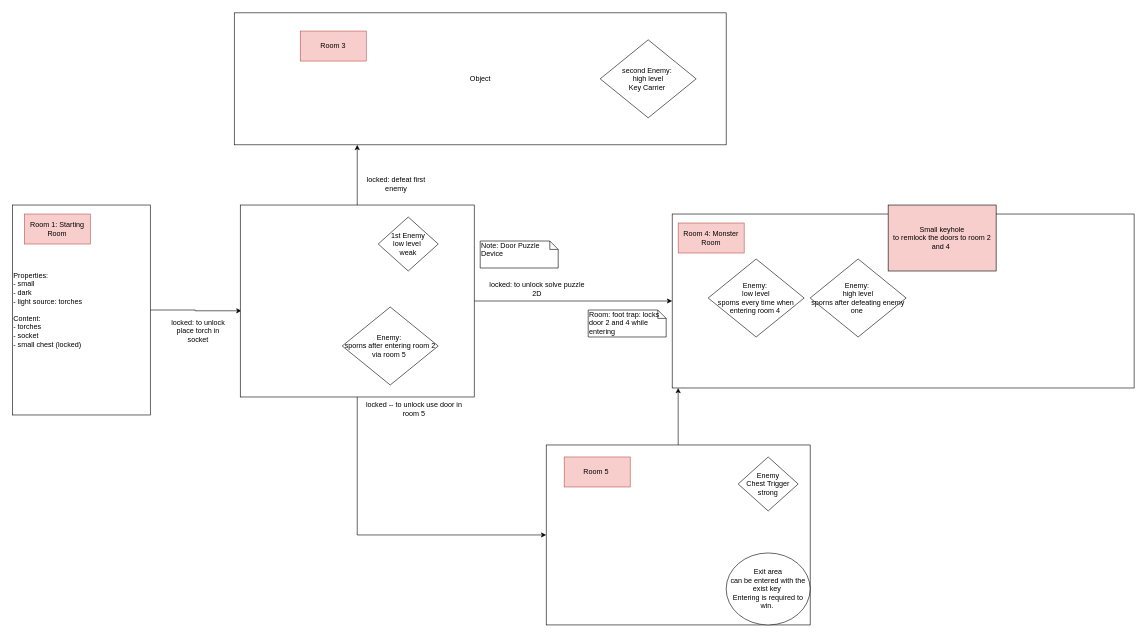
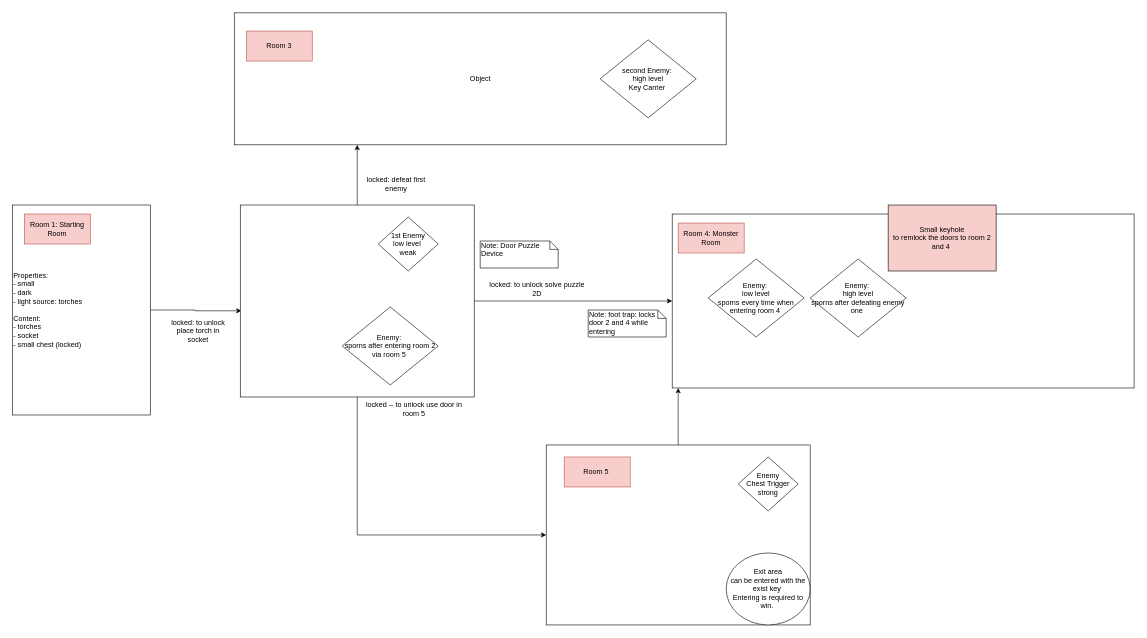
(333, 46) -> (279, 46)
(628, 323) -> (628, 323)
